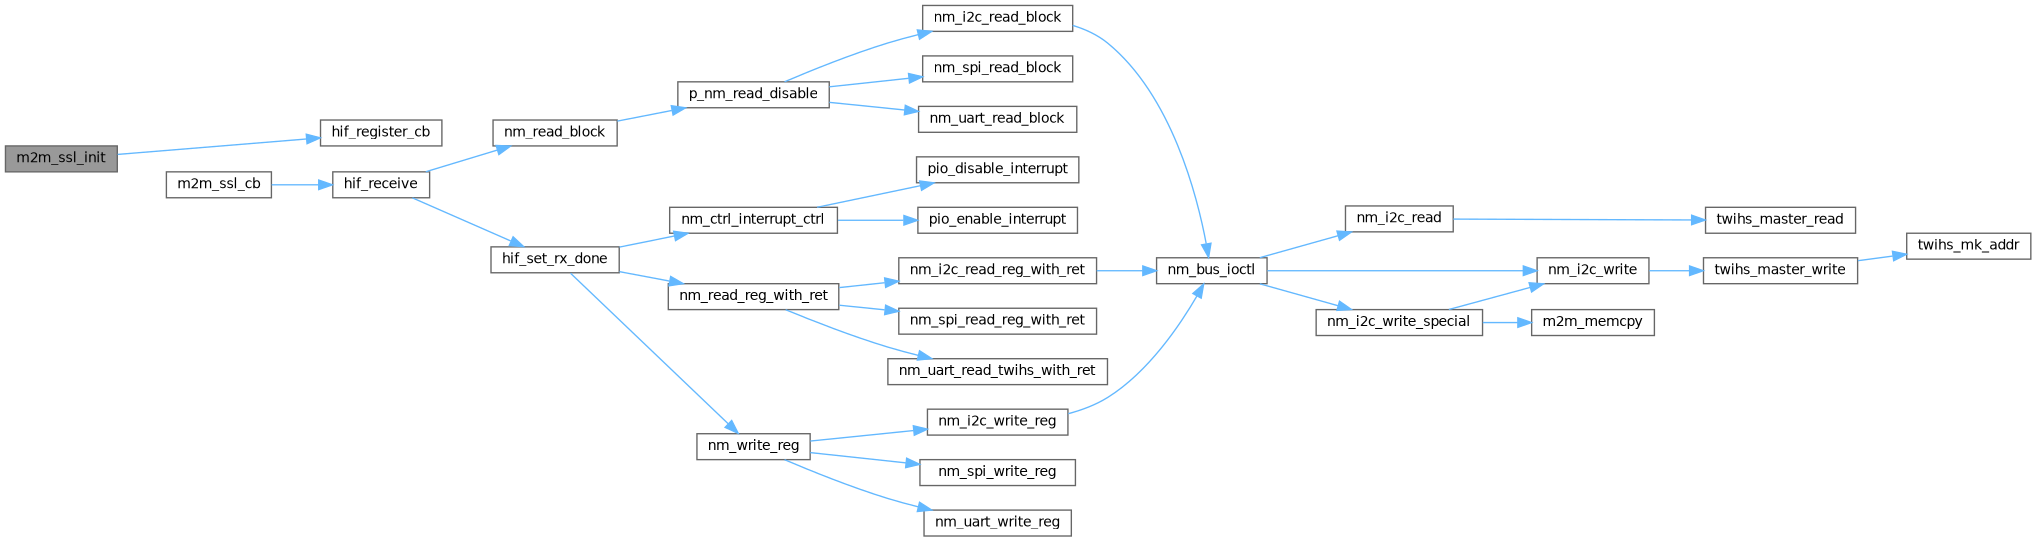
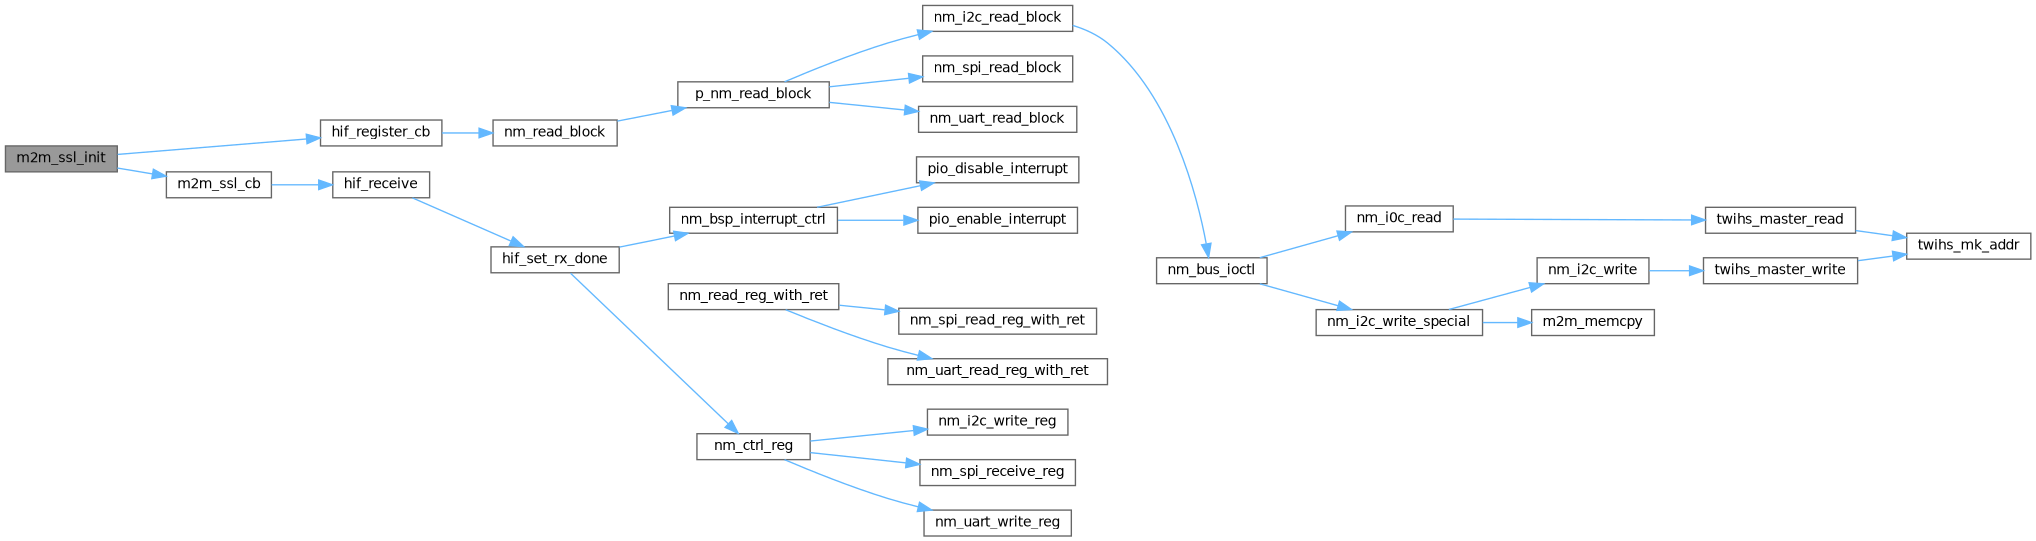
(754, 95) -> (754, 95)
(462, 161) -> (460, 133)
none -> (135, 171)
(1399, 219) -> (1399, 219)
(754, 220) -> (754, 220)
none -> (1874, 233)
(998, 271) -> none
(1395, 271) -> none
(644, 276) -> none
(1144, 368) -> none
(998, 372) -> (998, 372)
(754, 447) -> (754, 447)
(998, 473) -> (998, 473)
